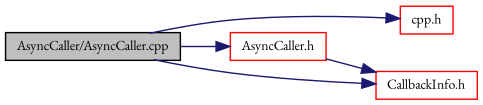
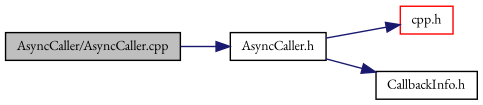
(267, 18) -> (356, 33)
(278, 46) -> (278, 46)
(257, 76) -> none
(427, 85) -> (427, 85)
